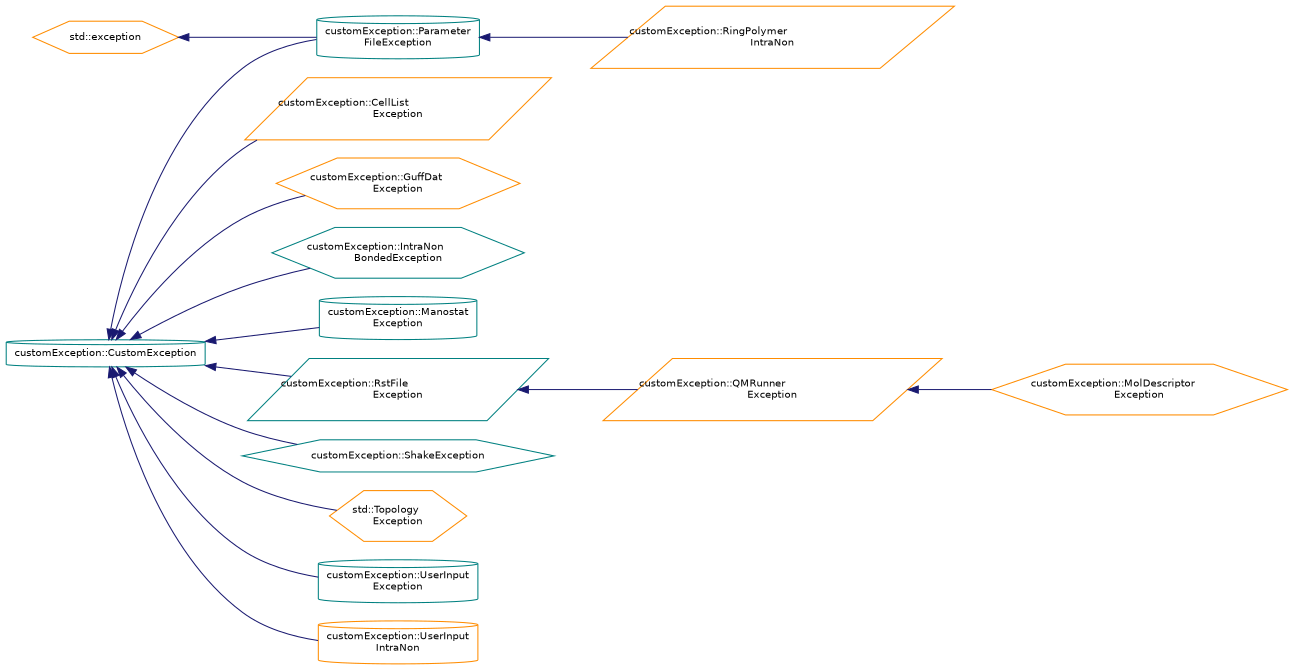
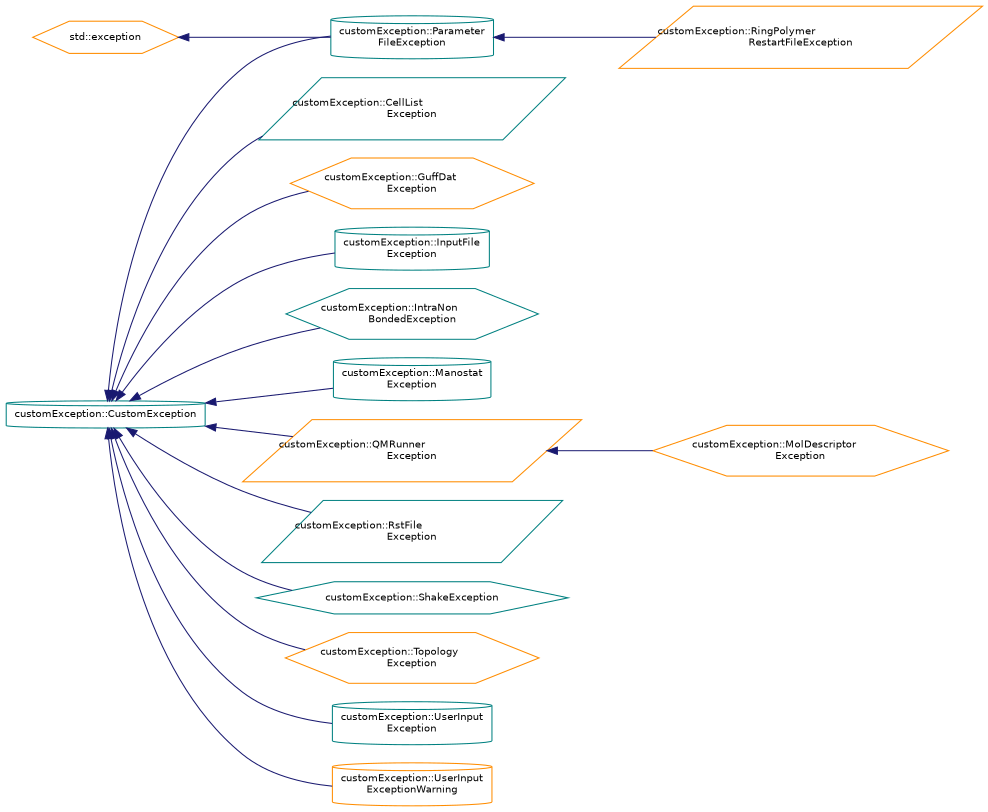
(773, 37) -> (801, 37)
(398, 109) -> (412, 109)
none -> (412, 249)
(583, 390) -> (255, 432)
(398, 516) -> (412, 658)
(398, 642) -> (412, 784)
